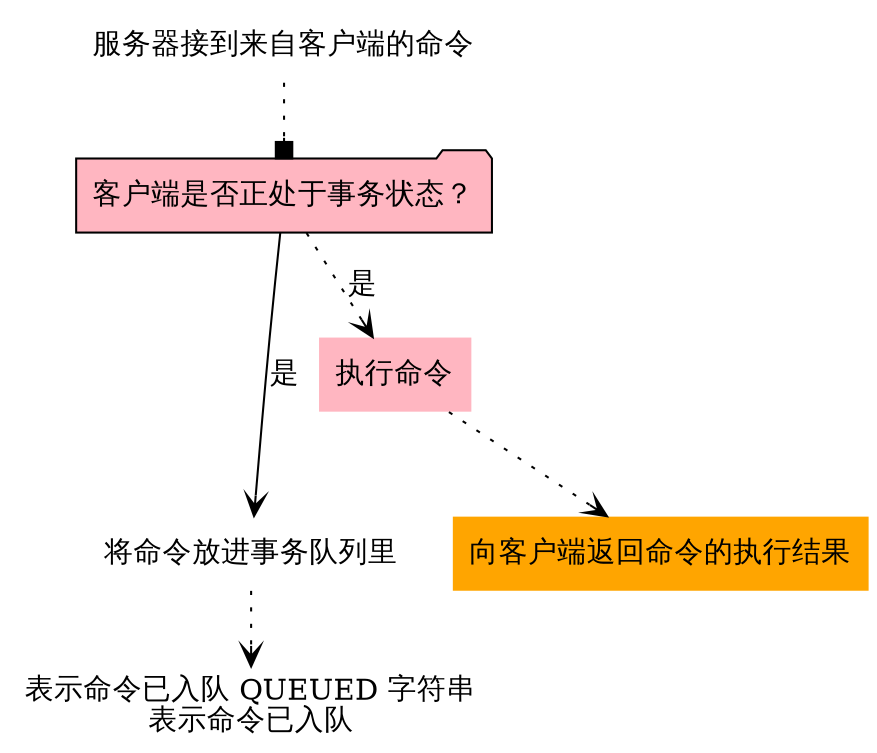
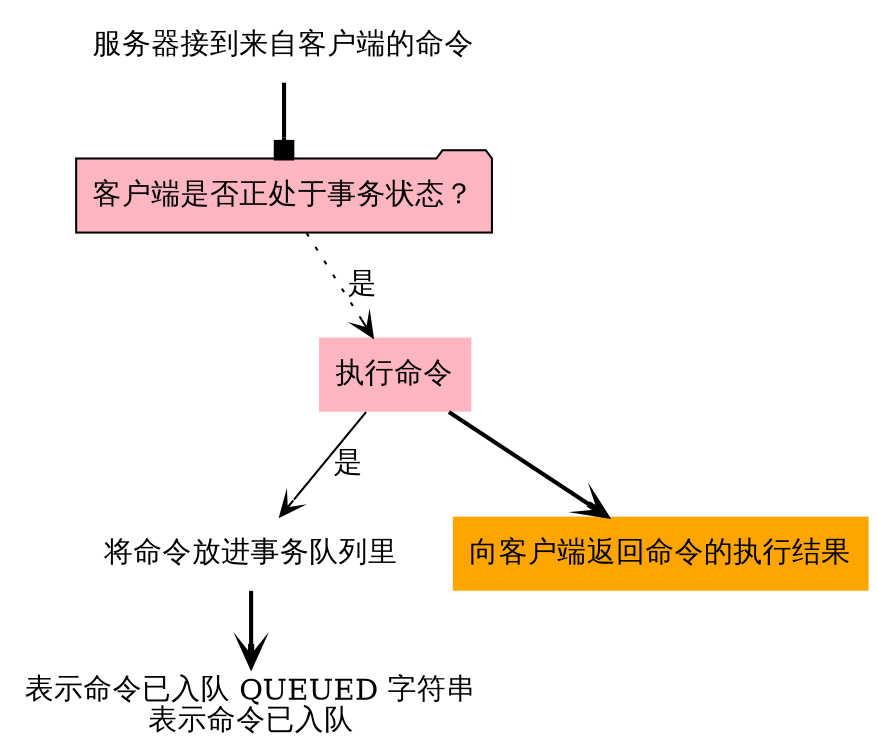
(284, 110) -> (284, 110)
(267, 364) -> (330, 456)
(519, 458) -> (519, 458)
(251, 618) -> (251, 618)
